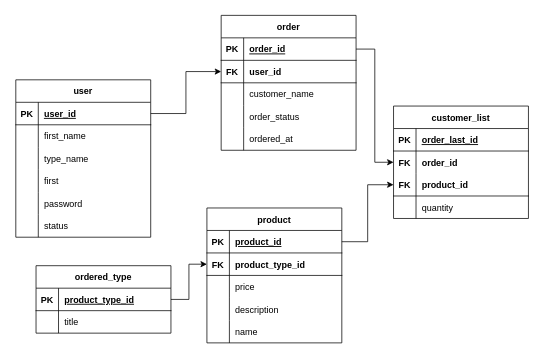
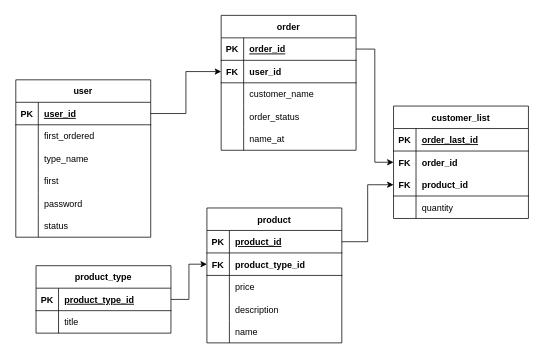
(68, 137) -> (75, 137)
(274, 140) -> (267, 140)
(103, 278) -> (103, 278)
